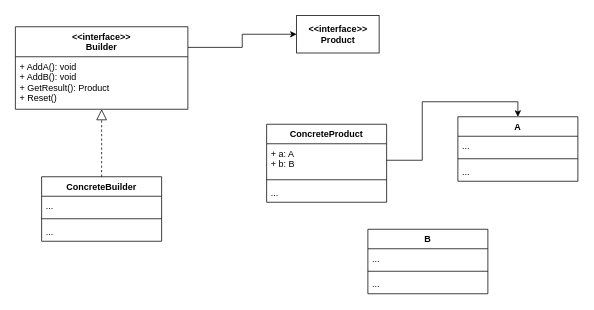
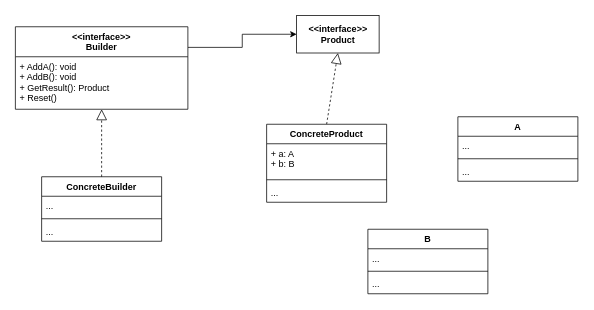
none -> (331, 94)
(428, 102) -> none
